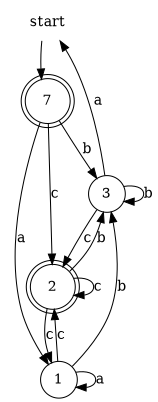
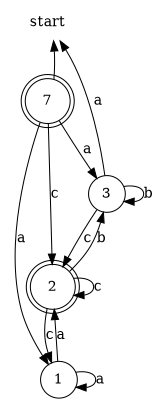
(41, 55) -> (55, 65)
(88, 150) -> (88, 150)
(113, 301) -> none
(61, 335) -> (61, 335)
